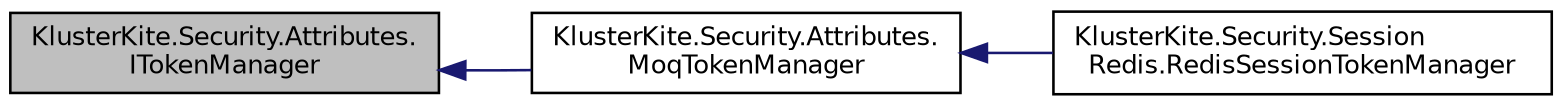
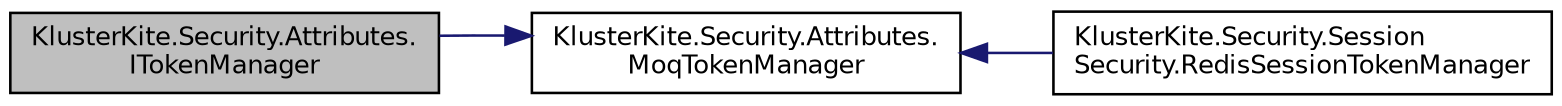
(1303, 53) -> (1303, 53)
(499, 70) -> (472, 36)
